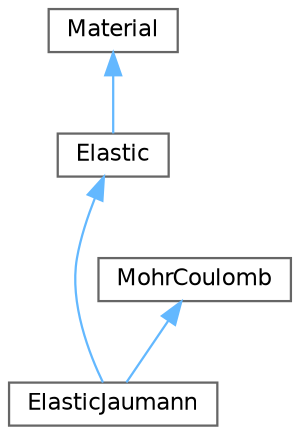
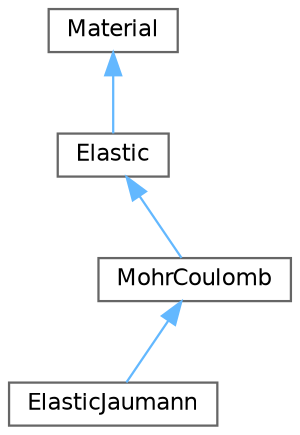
(76, 291) -> (160, 227)
